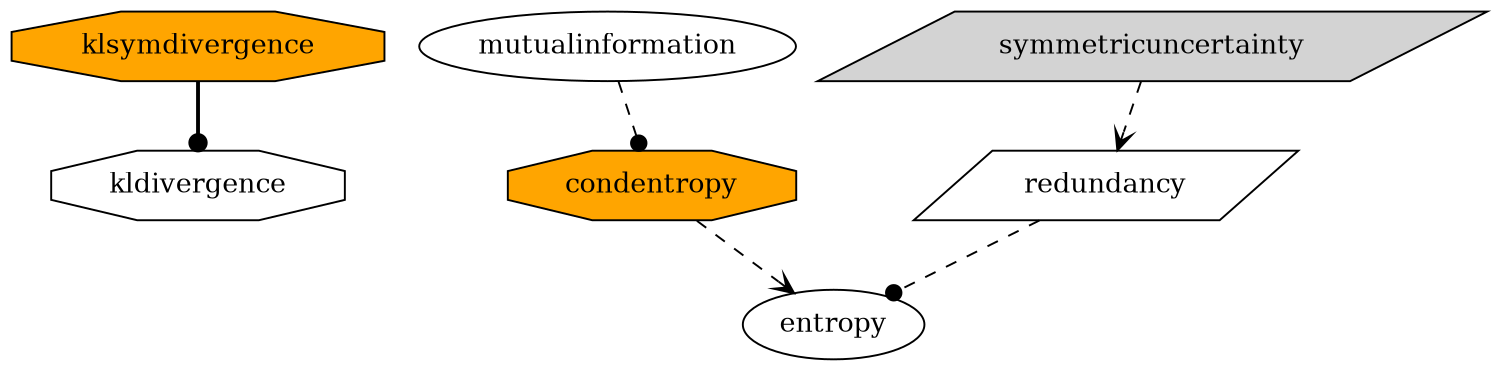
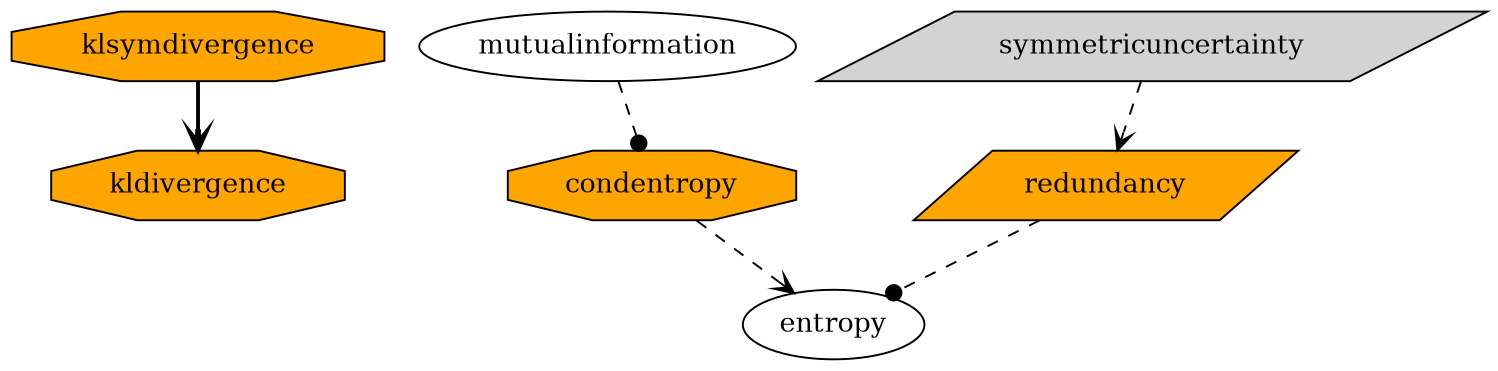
(198, 108) -> (198, 108)
(198, 185) -> (198, 185)
(1106, 185) -> (1106, 185)
